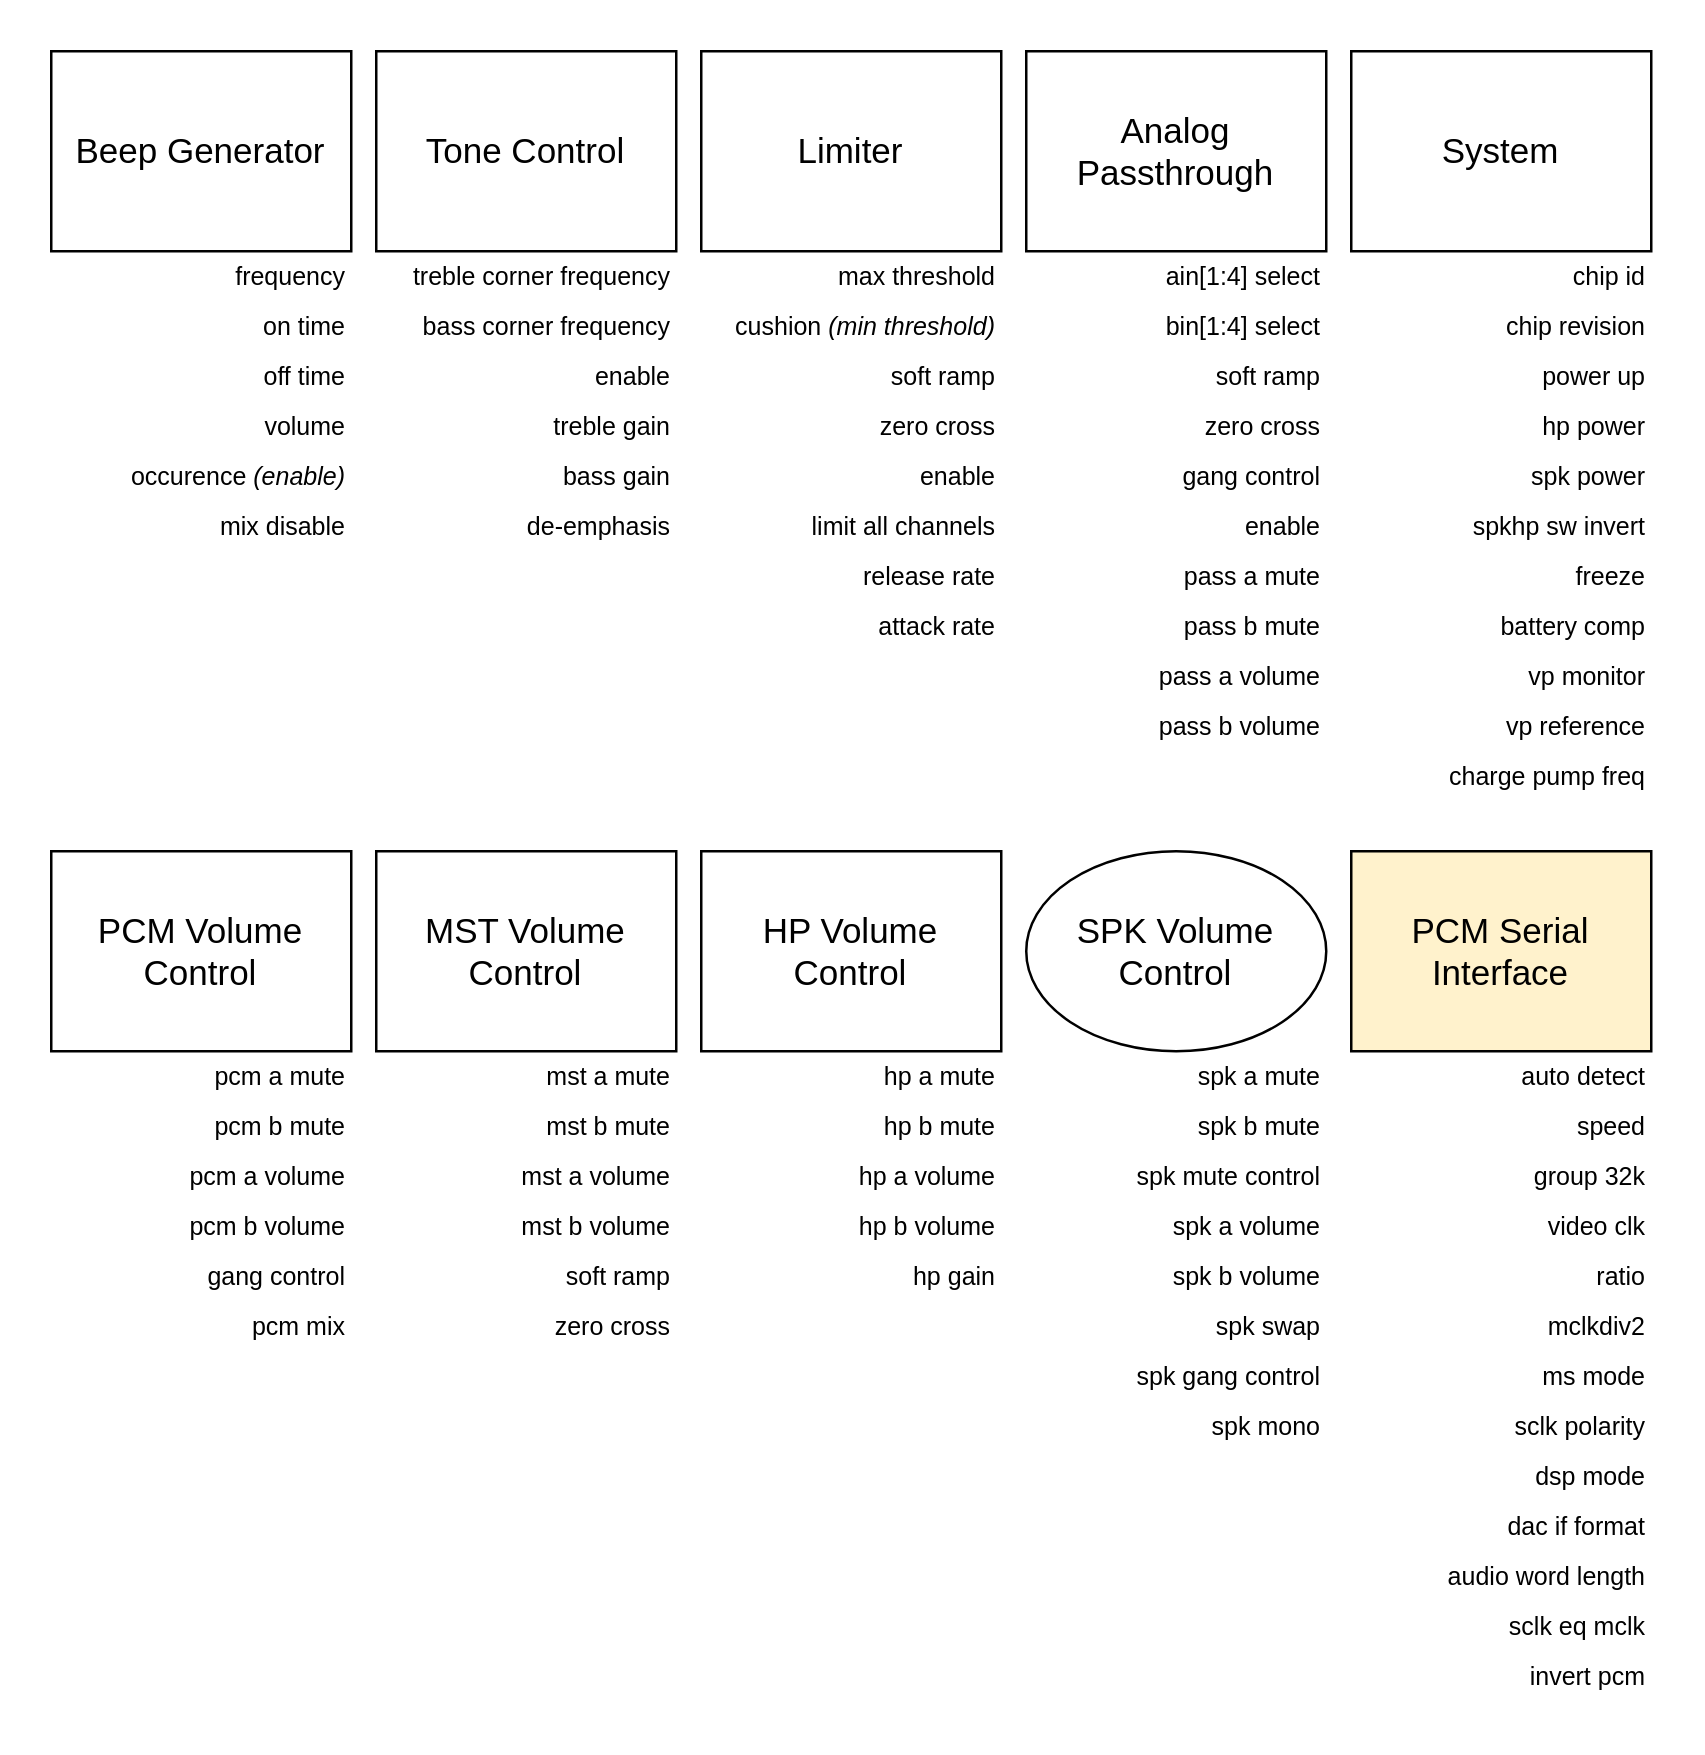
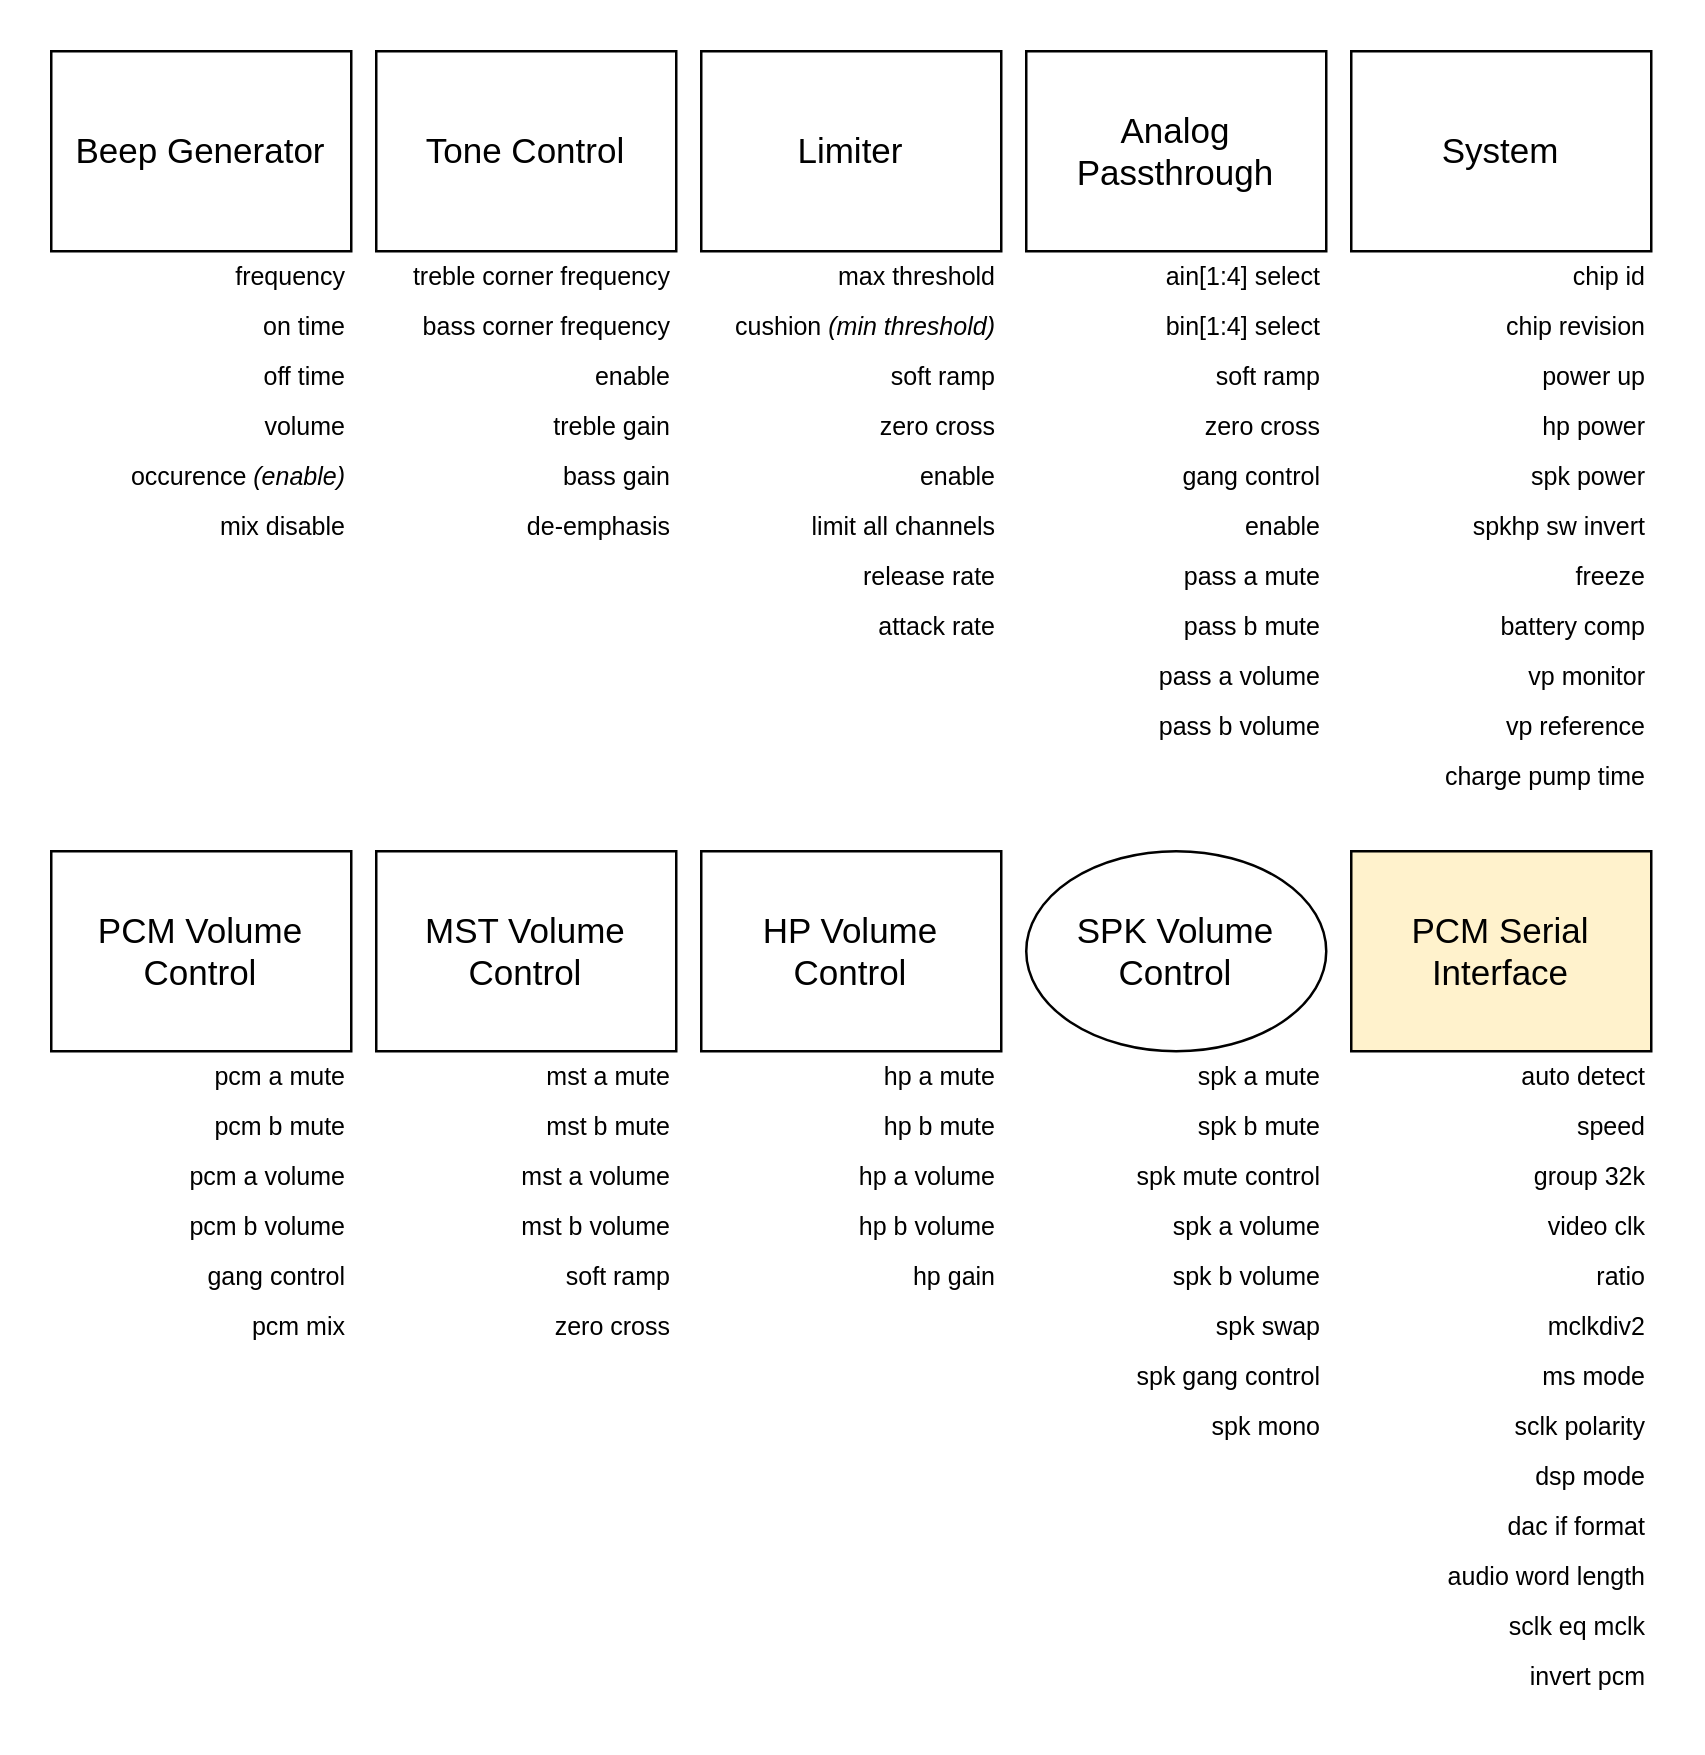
(1541, 776) -> (1544, 776)
